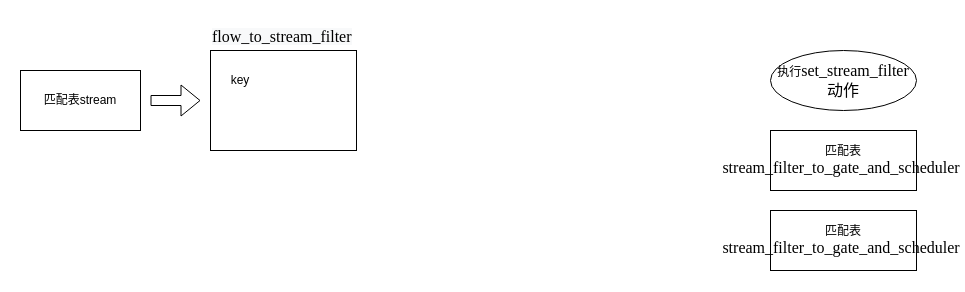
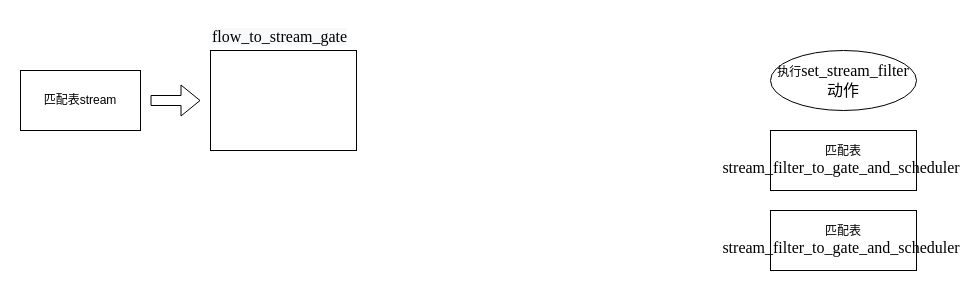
(278, 35) -> (275, 35)
(241, 81) -> none
